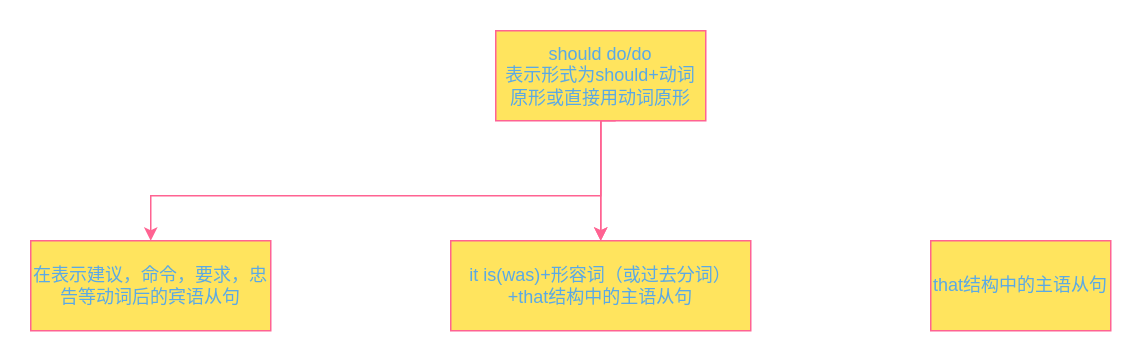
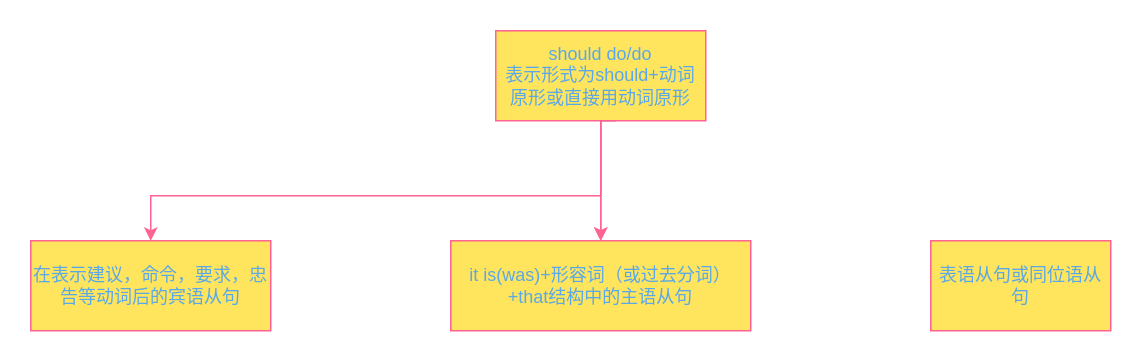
(1021, 286) -> (1021, 286)
